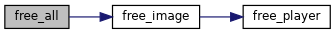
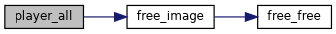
(37, 17) -> (44, 17)
(287, 17) -> (295, 17)
